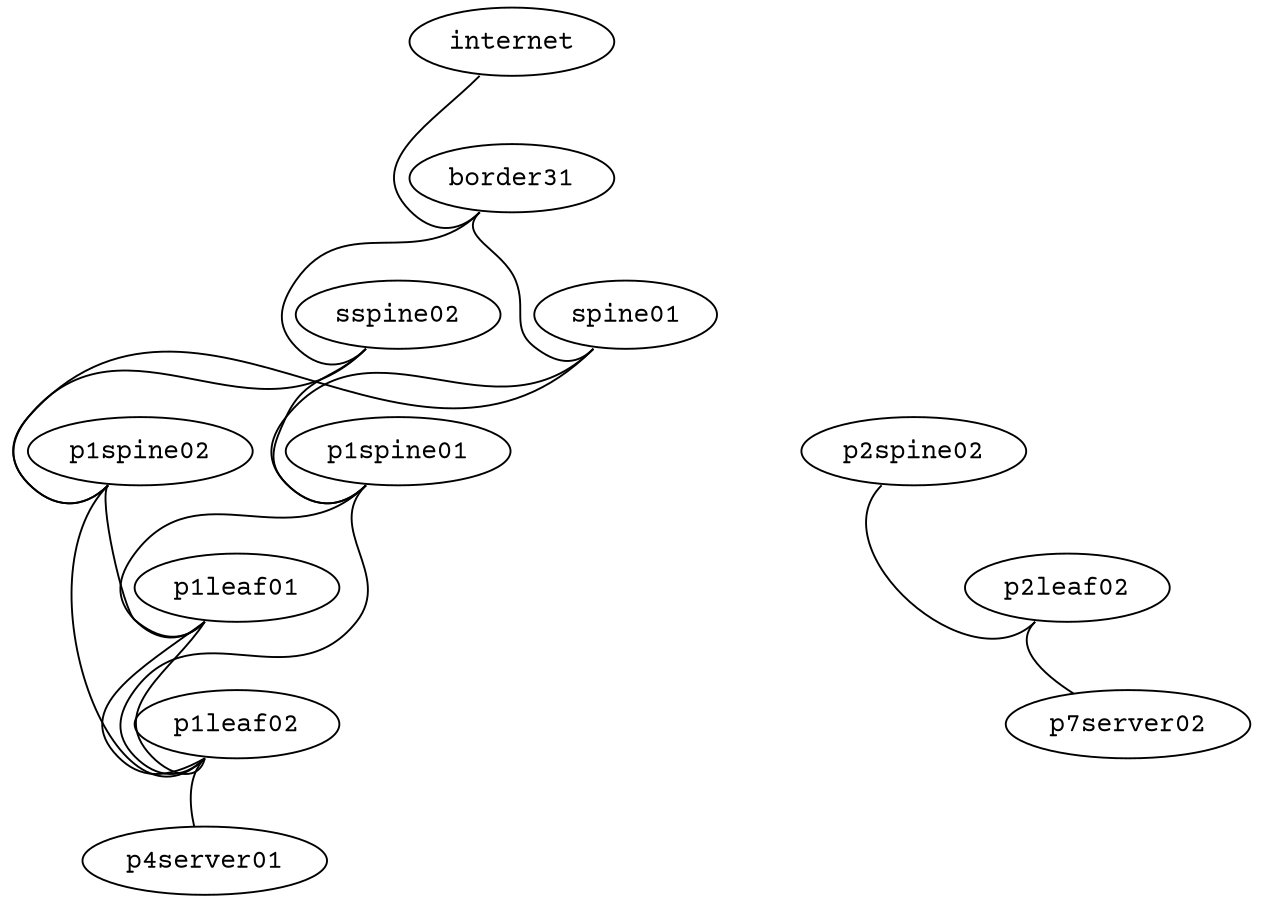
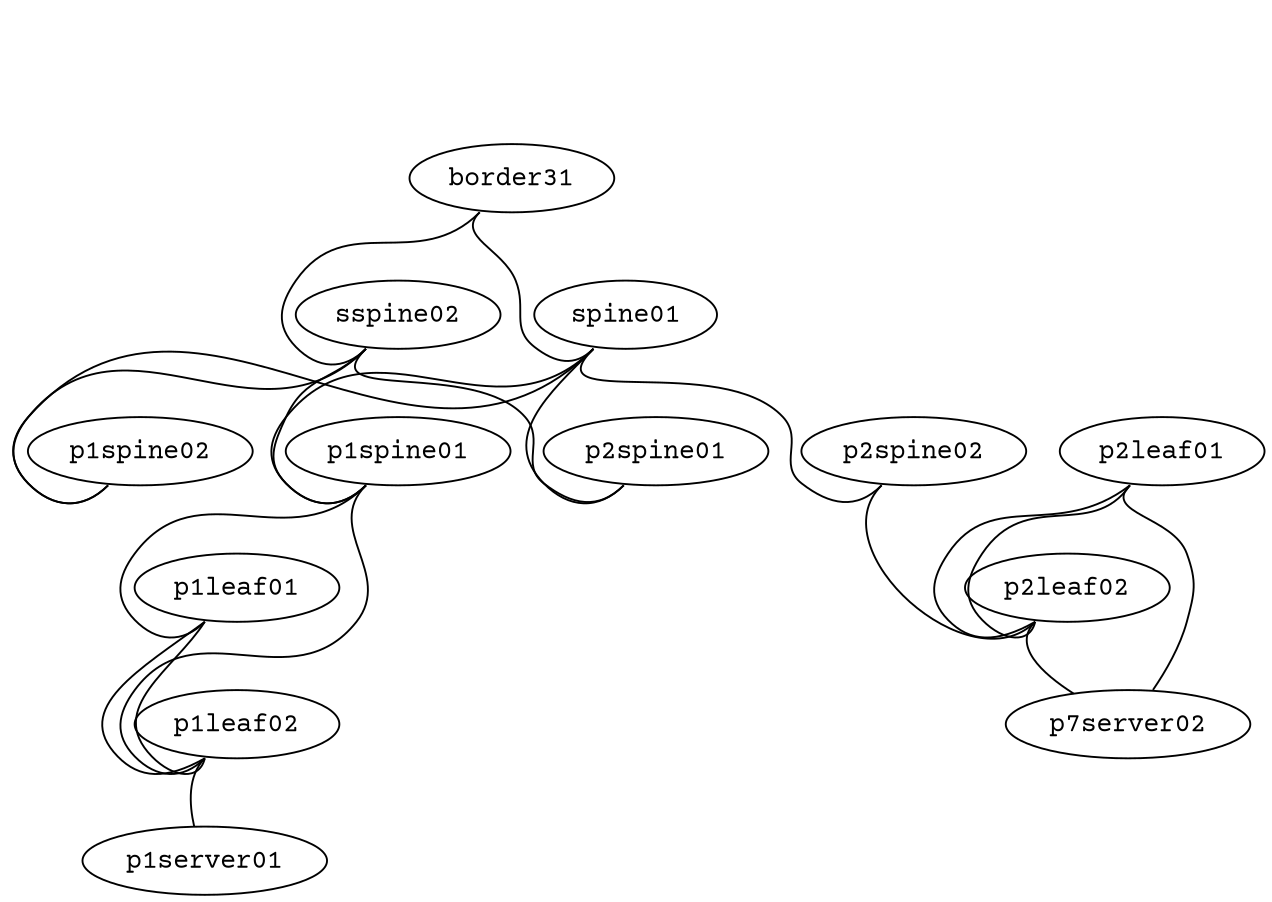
(512, 42) -> none
none -> (751, 397)
none -> (656, 451)
none -> (1162, 451)
(115, 560) -> none
(82, 666) -> none
(205, 861) -> (205, 861)
